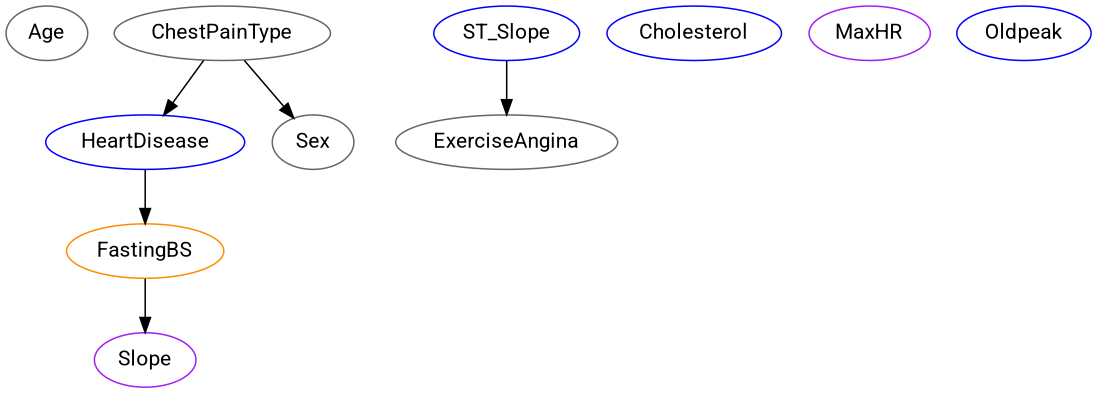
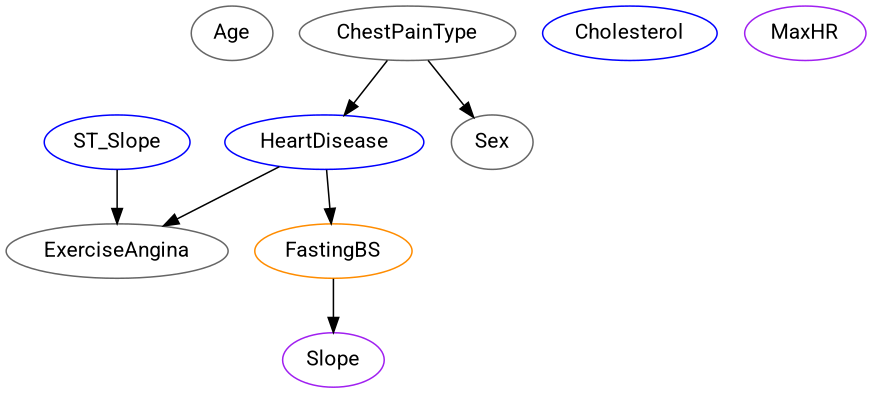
(1024, 33) -> none
none -> (228, 193)
